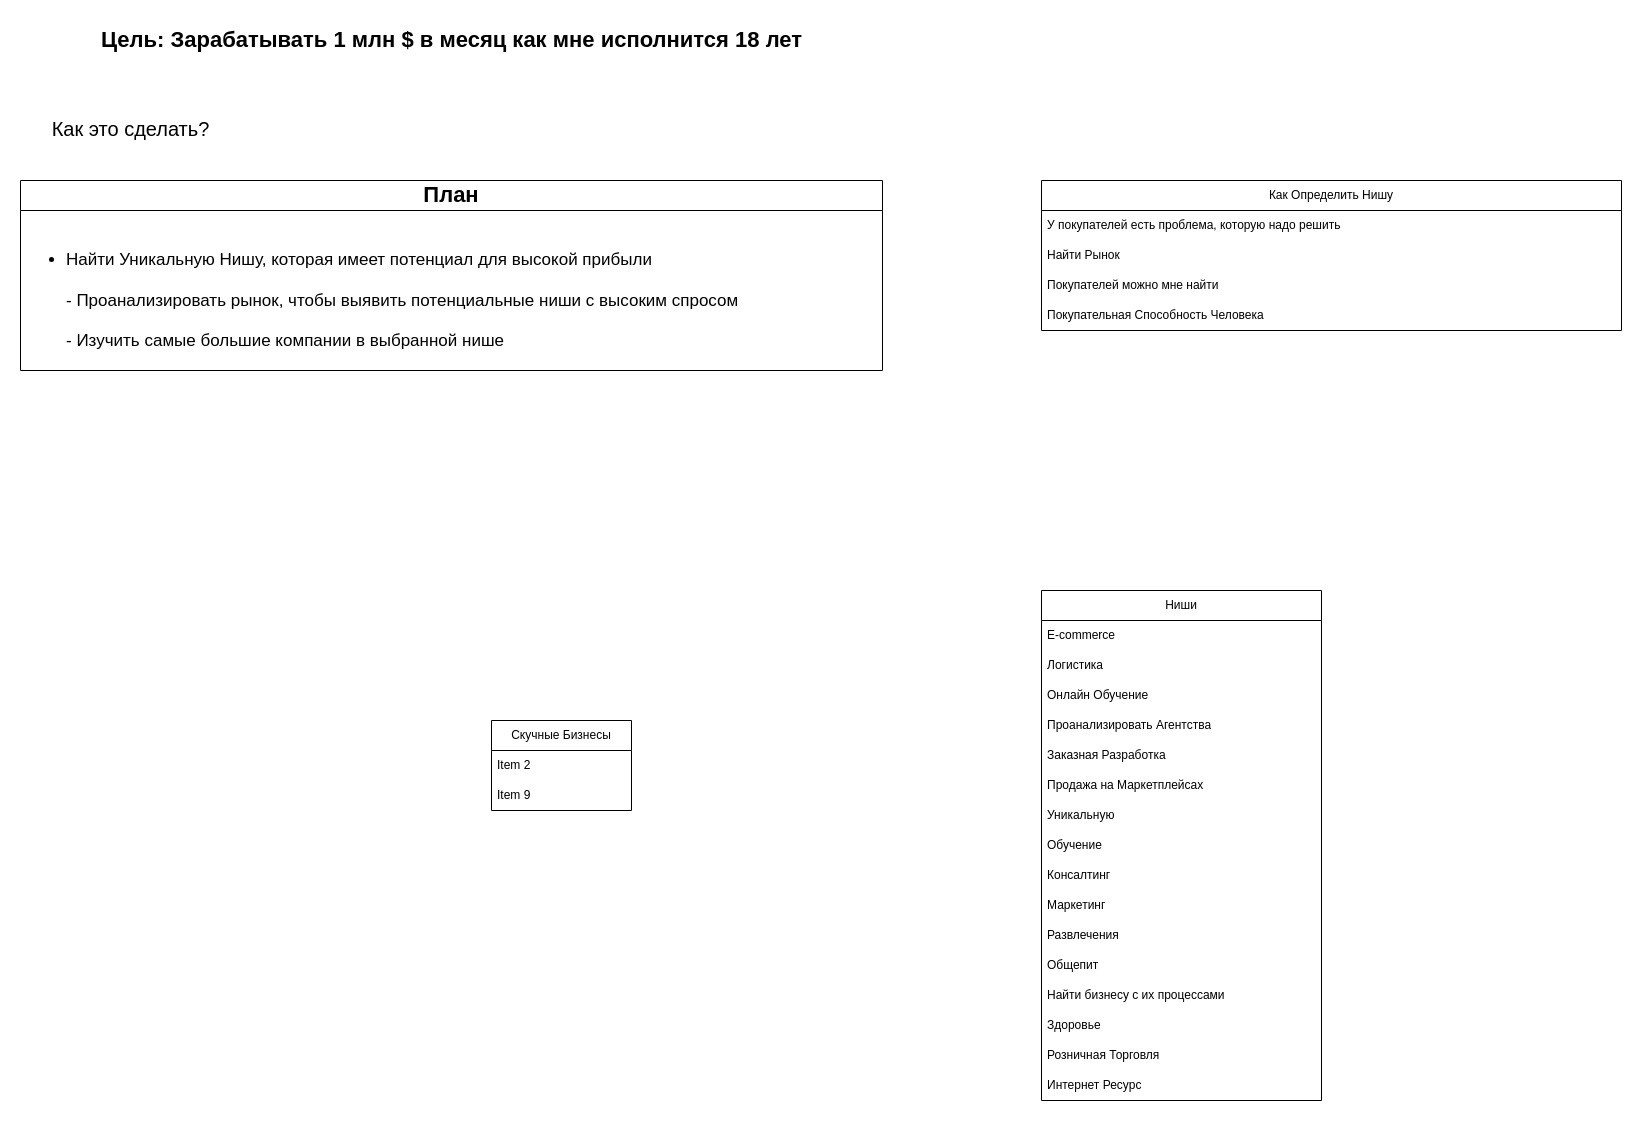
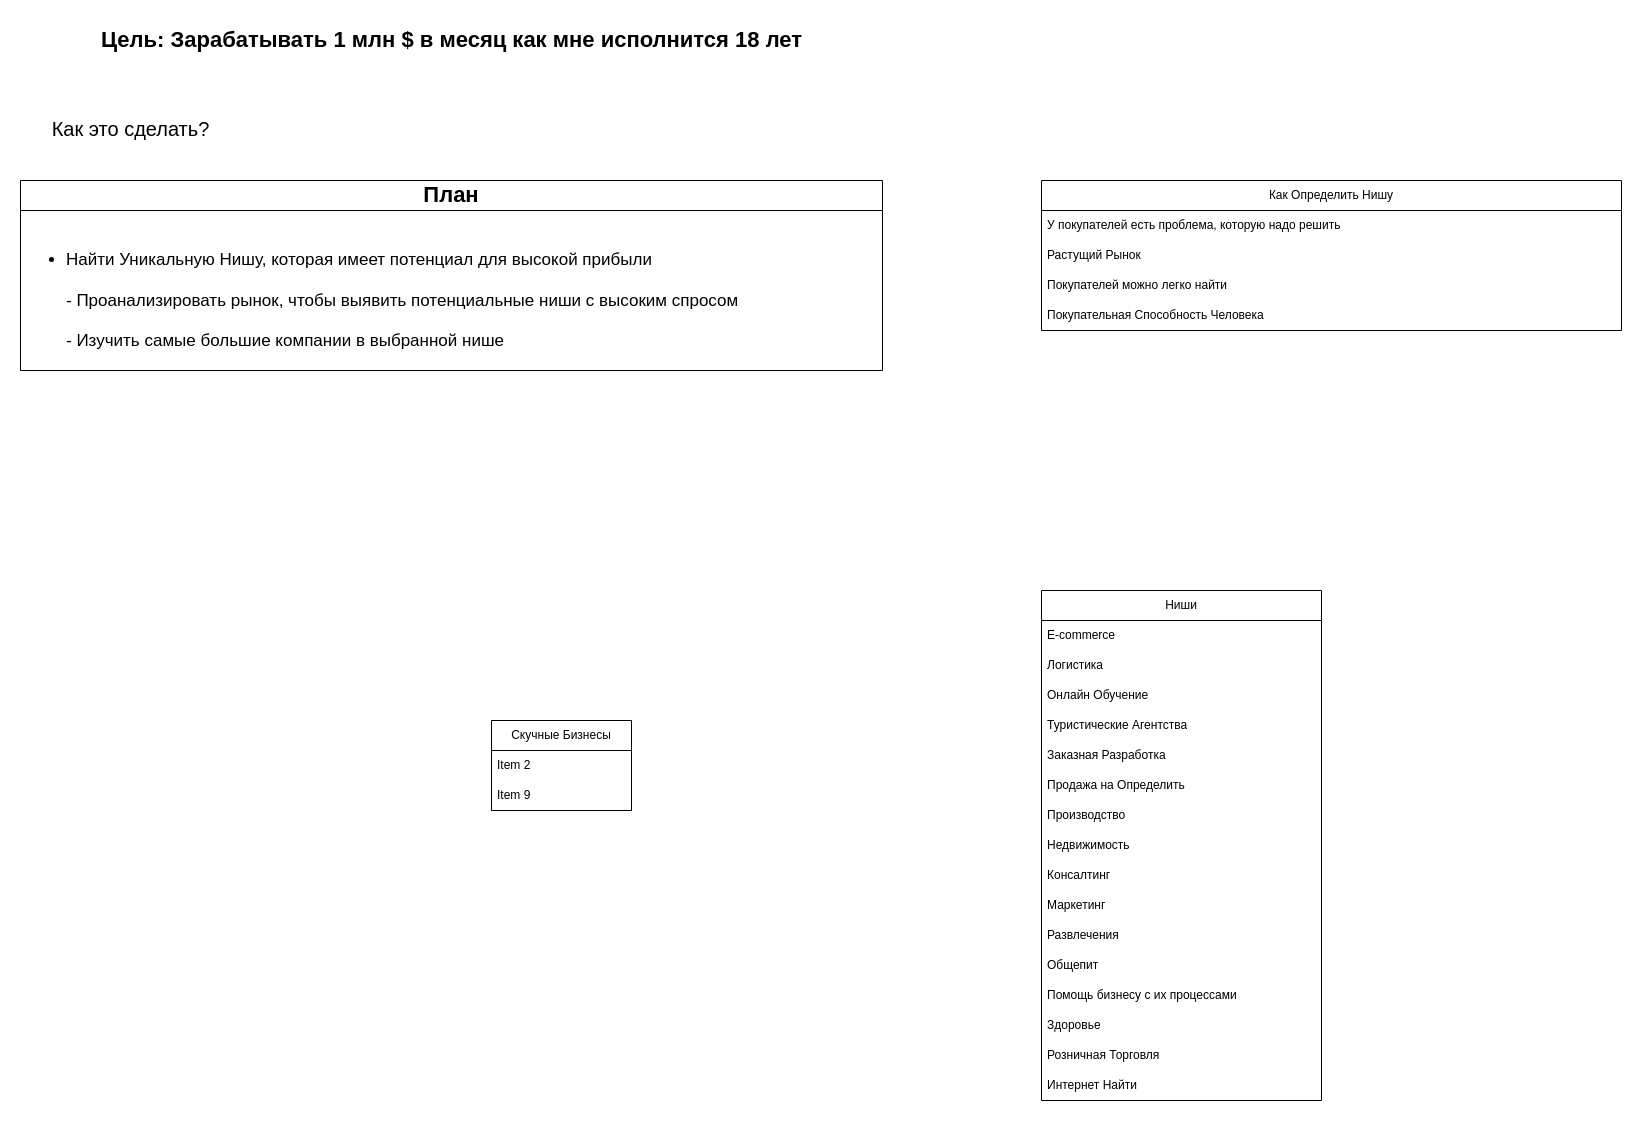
(1083, 256) -> (1093, 256)
(1134, 286) -> (1140, 286)
(1133, 726) -> (1123, 726)
(1125, 786) -> (1115, 786)
(1081, 816) -> (1088, 816)
(1074, 846) -> (1088, 846)
(1139, 996) -> (1142, 996)
(1096, 1086) -> (1093, 1086)
